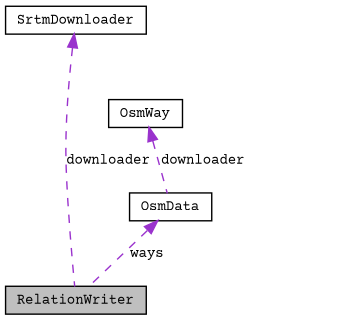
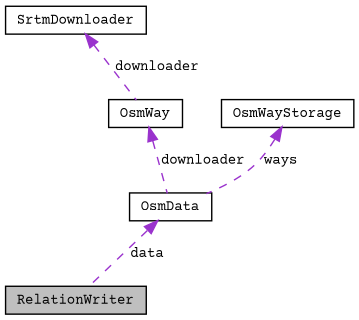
none -> (288, 114)
(66, 167) -> (115, 73)
(148, 254) -> (148, 254)
